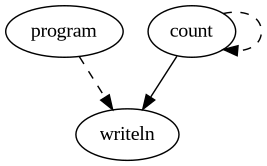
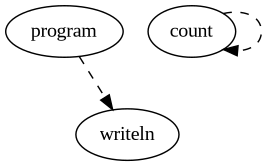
(164, 77) -> none
